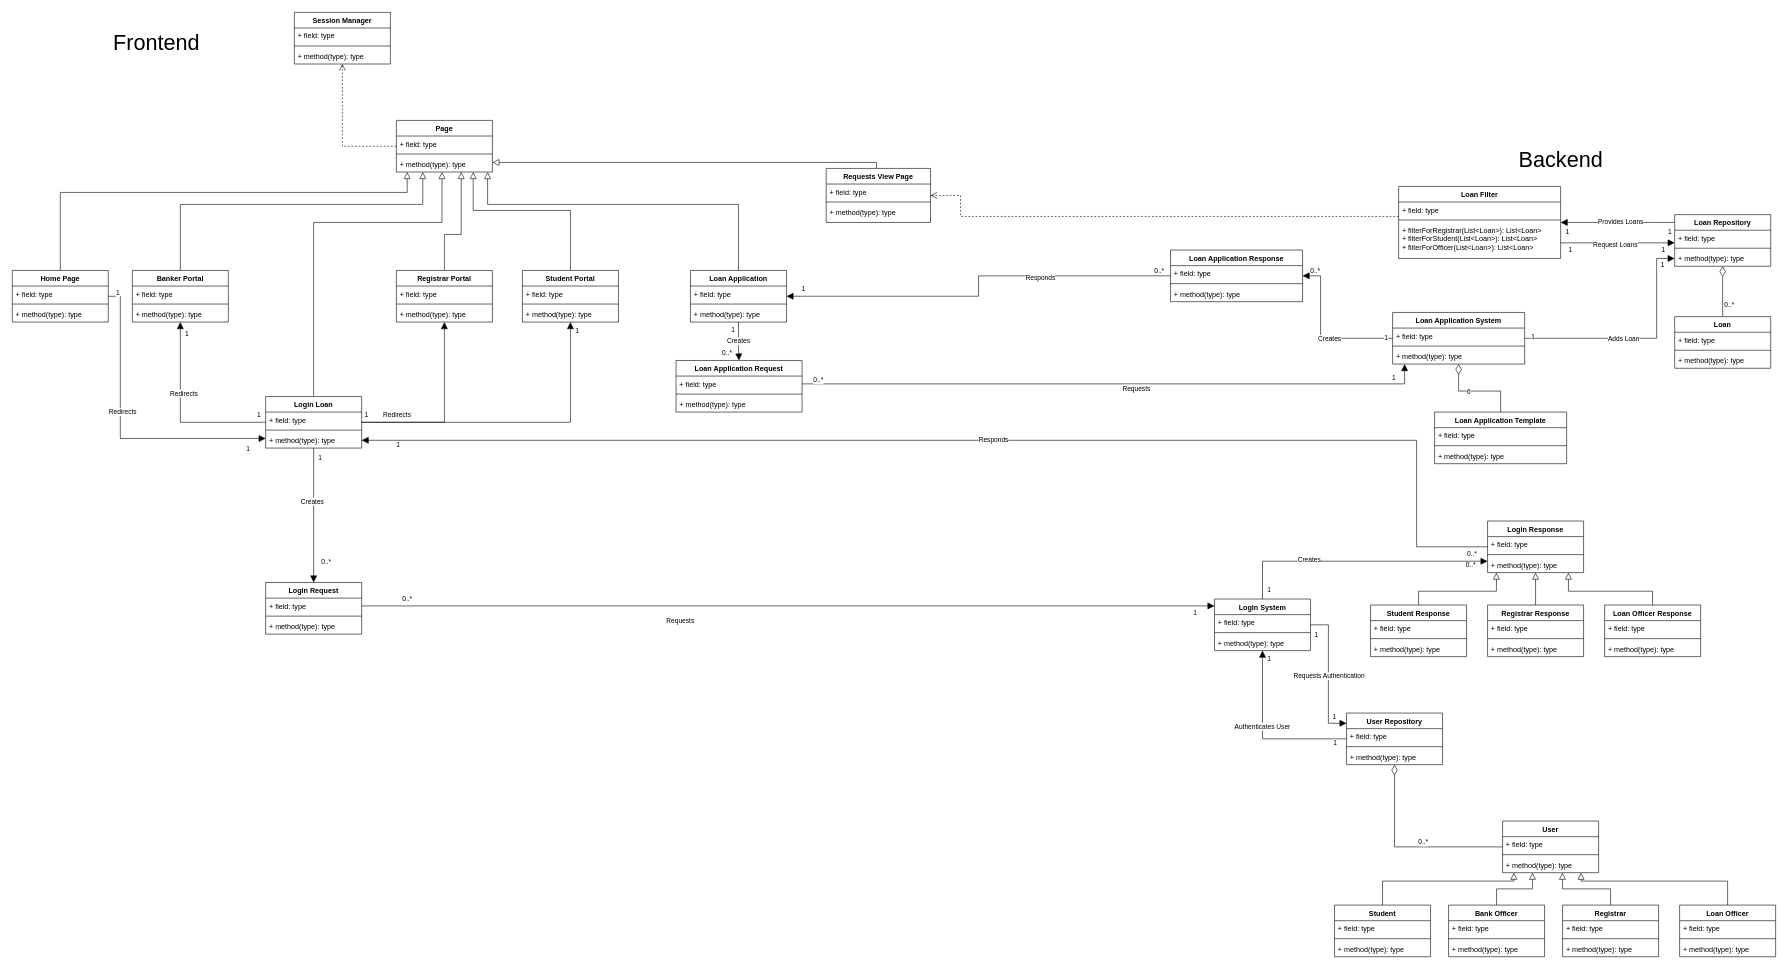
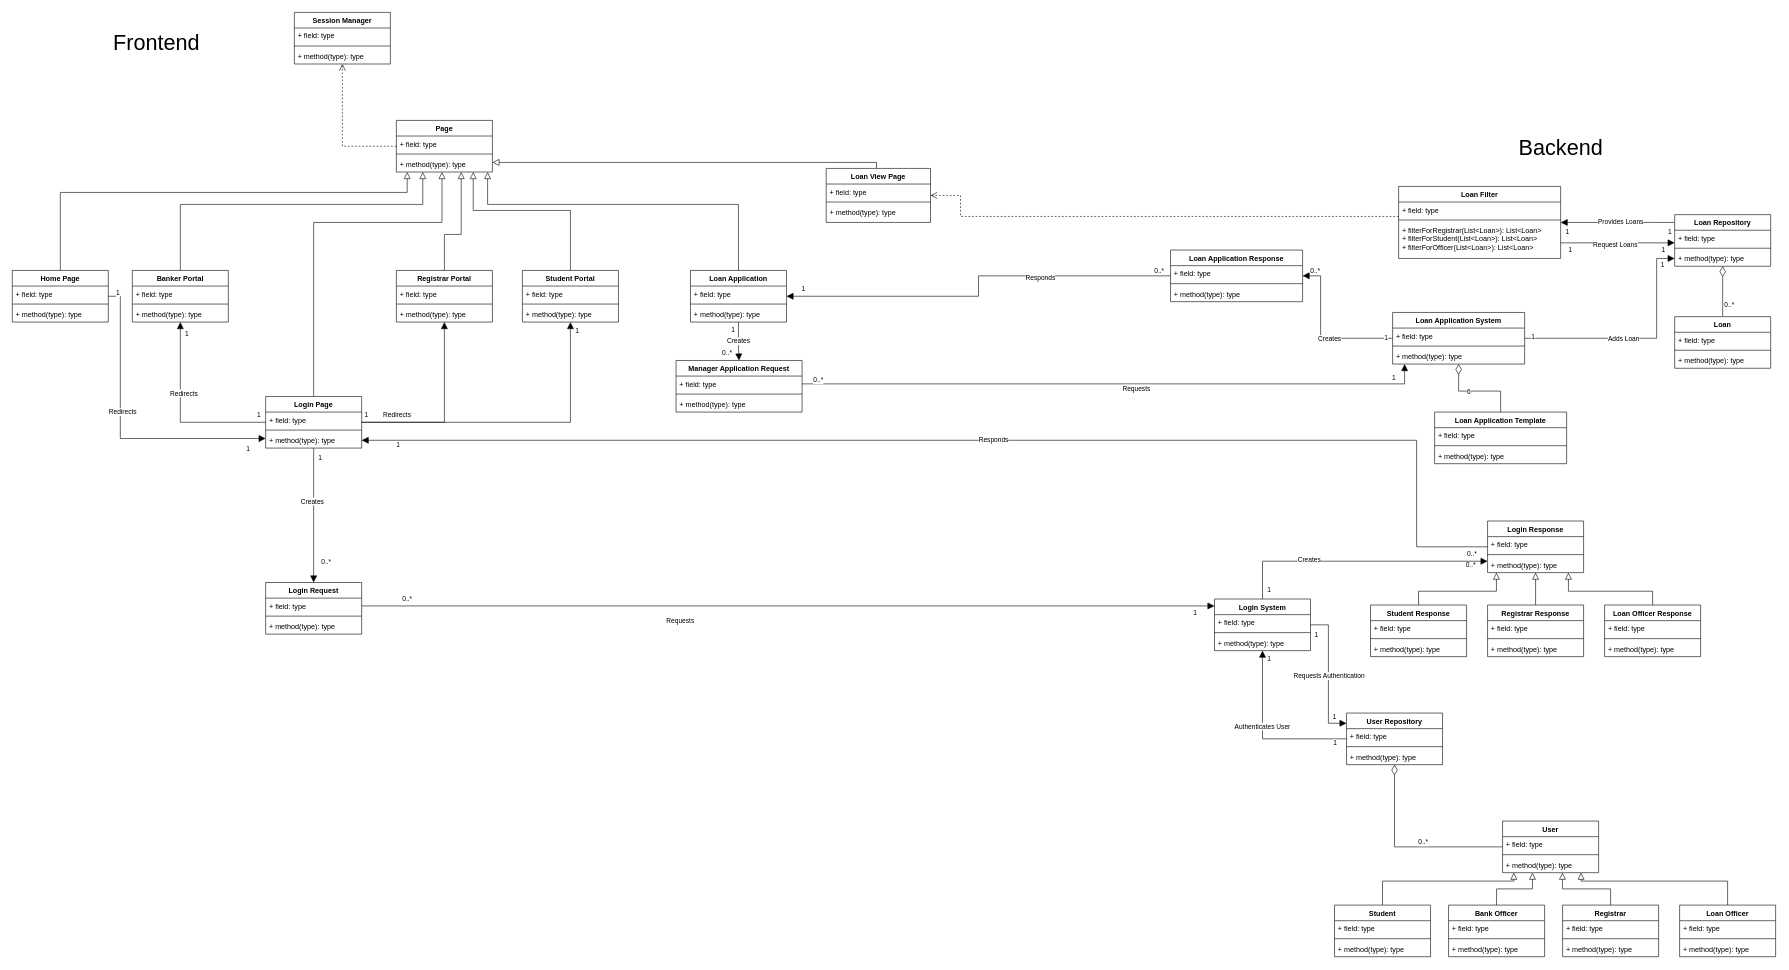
(1560, 159) -> (1560, 147)
(878, 176) -> (878, 176)
(739, 368) -> (739, 368)
(313, 404) -> (313, 404)
